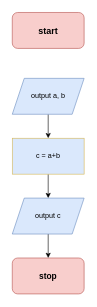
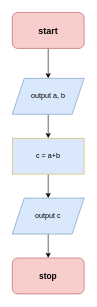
none -> (48, 72)
